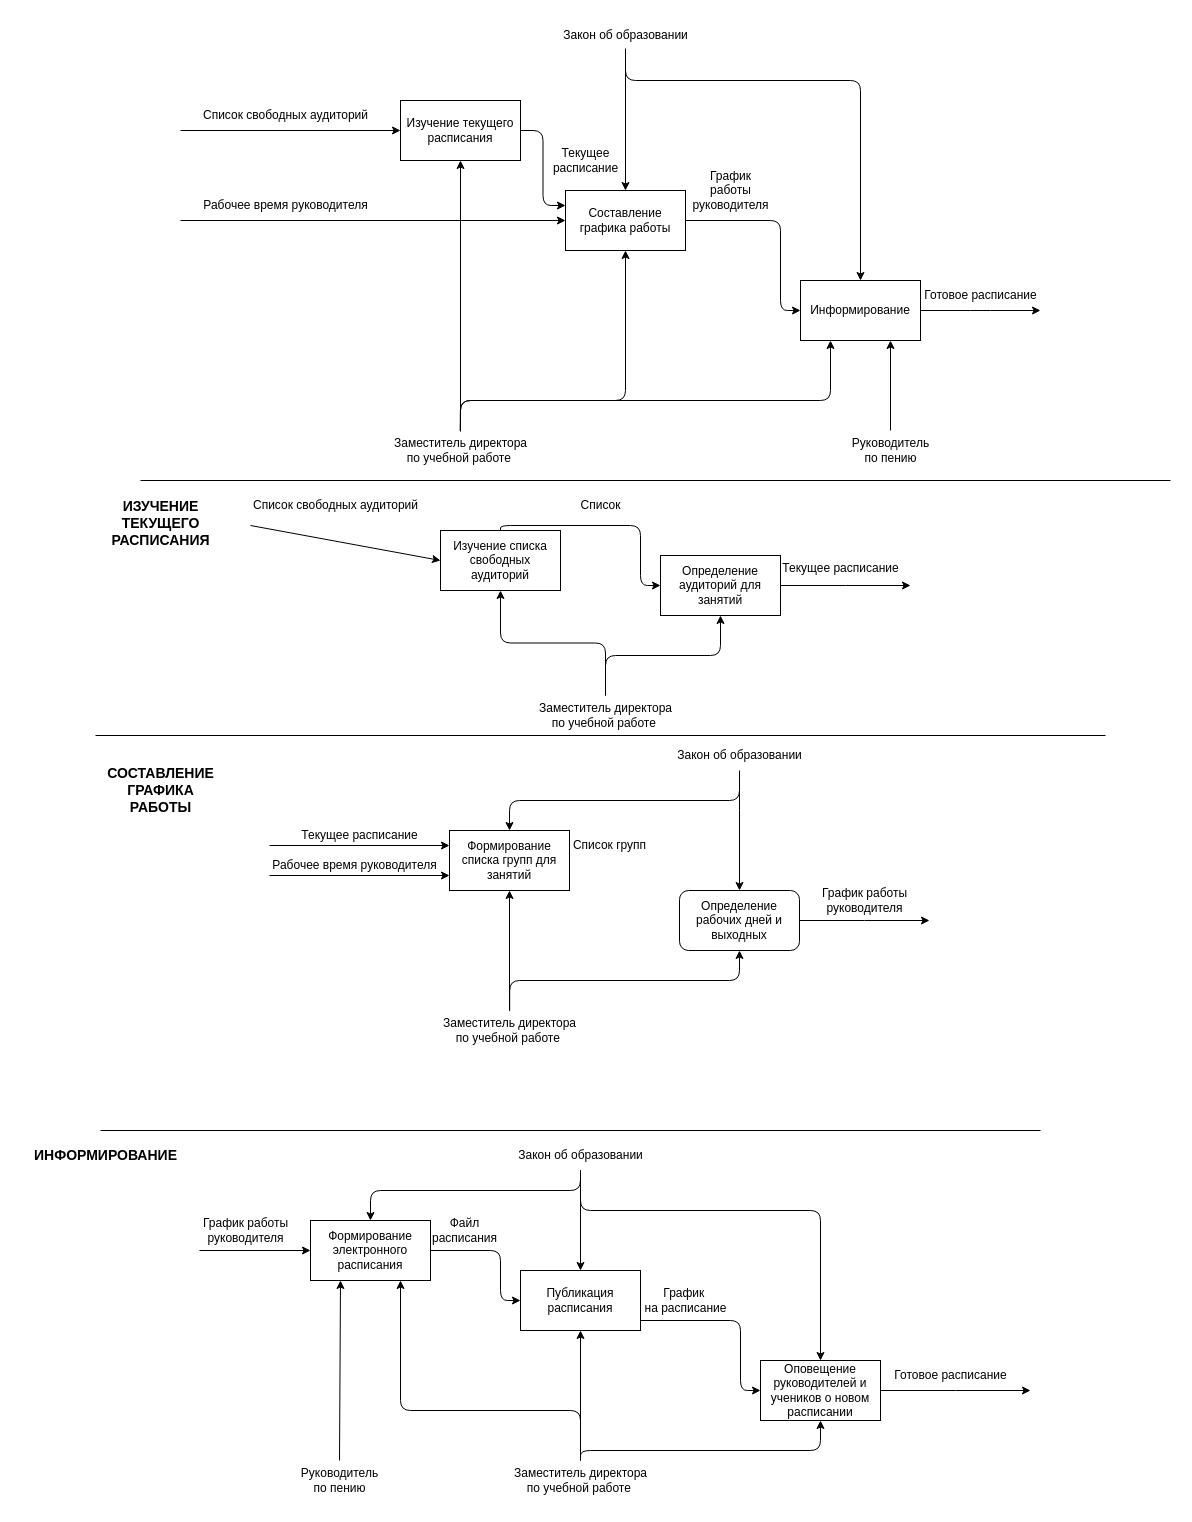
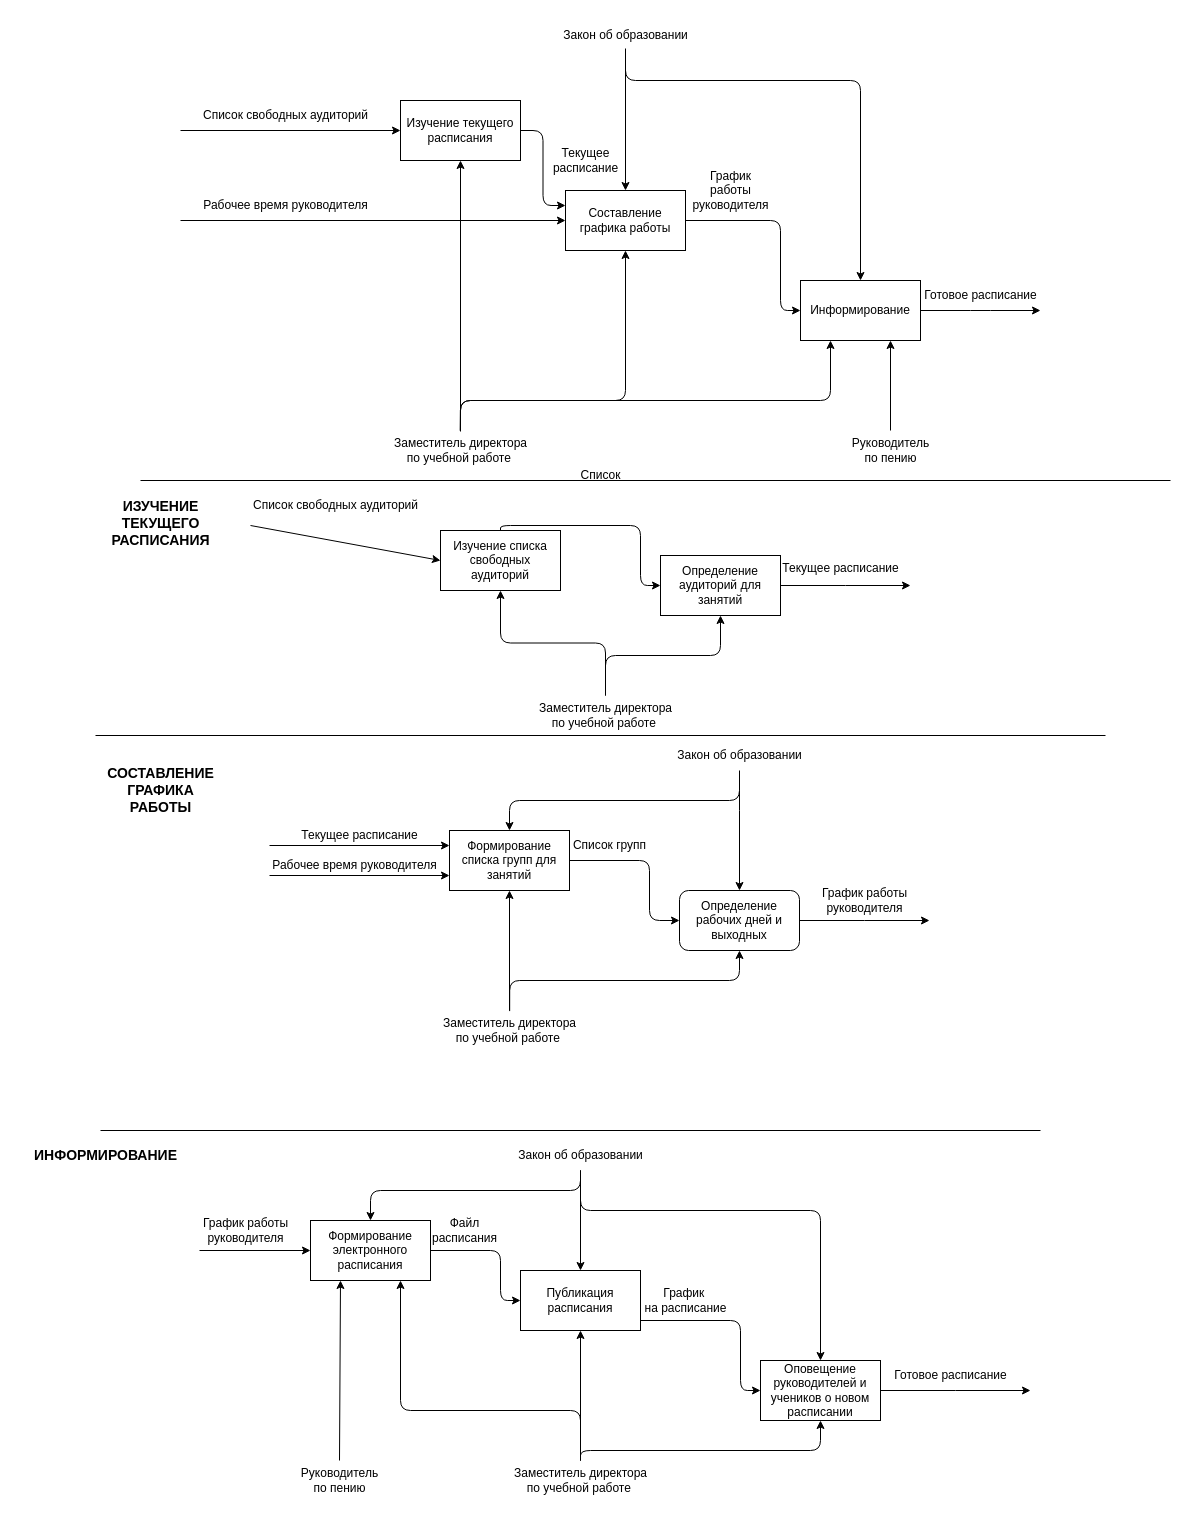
(601, 506) -> (601, 476)
none -> (641, 861)
